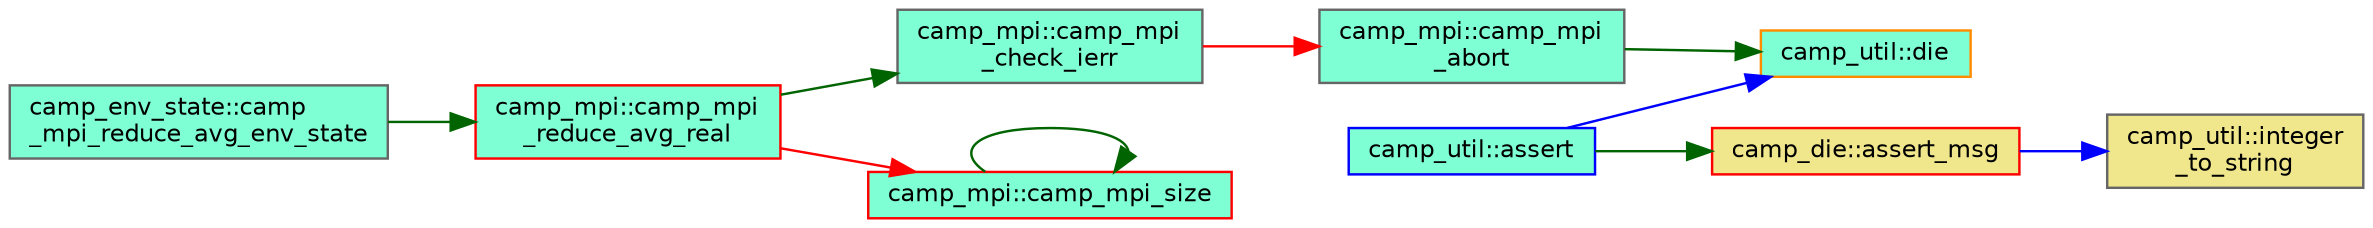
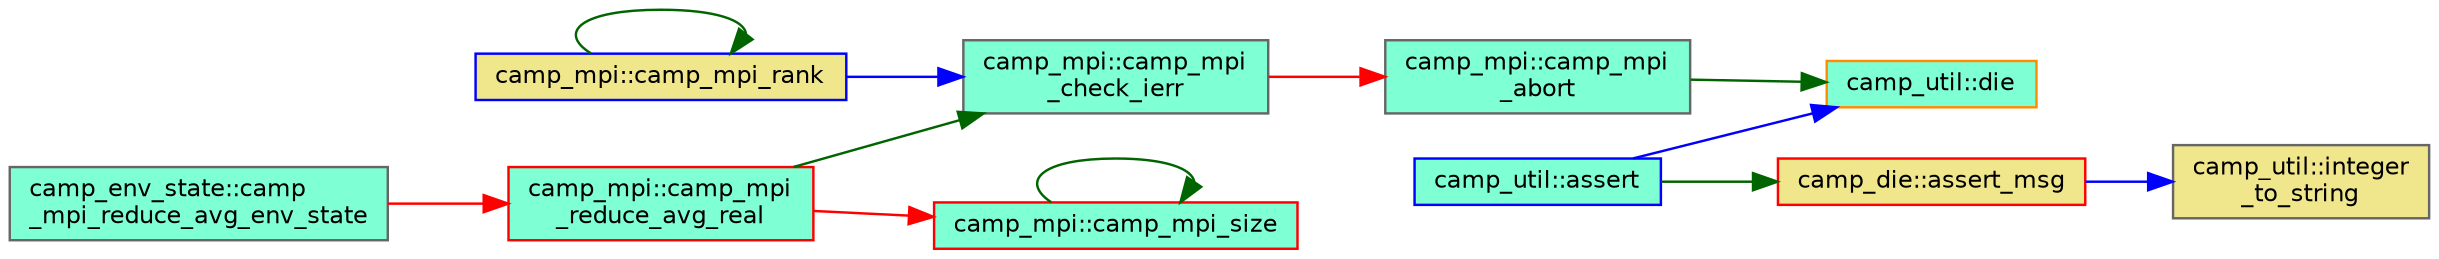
none -> (661, 77)
(419, 122) -> (436, 204)
